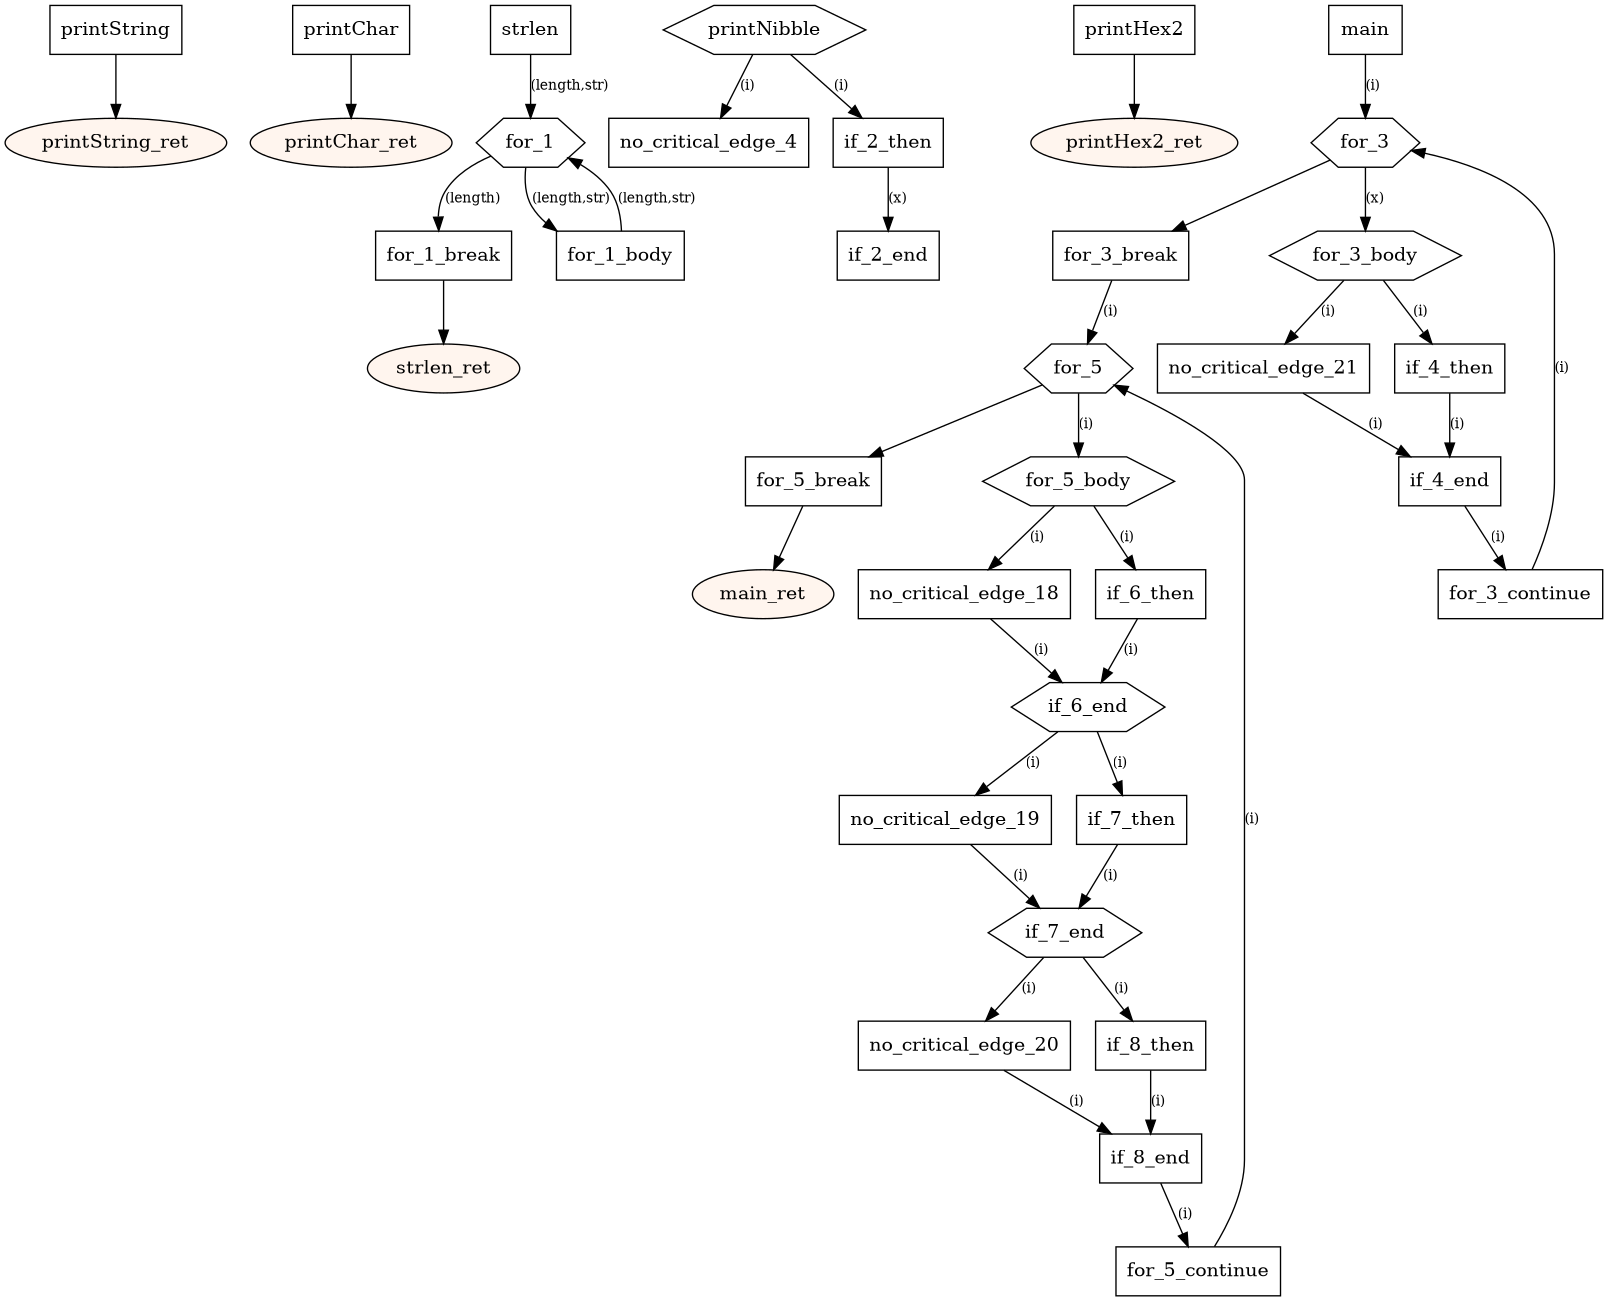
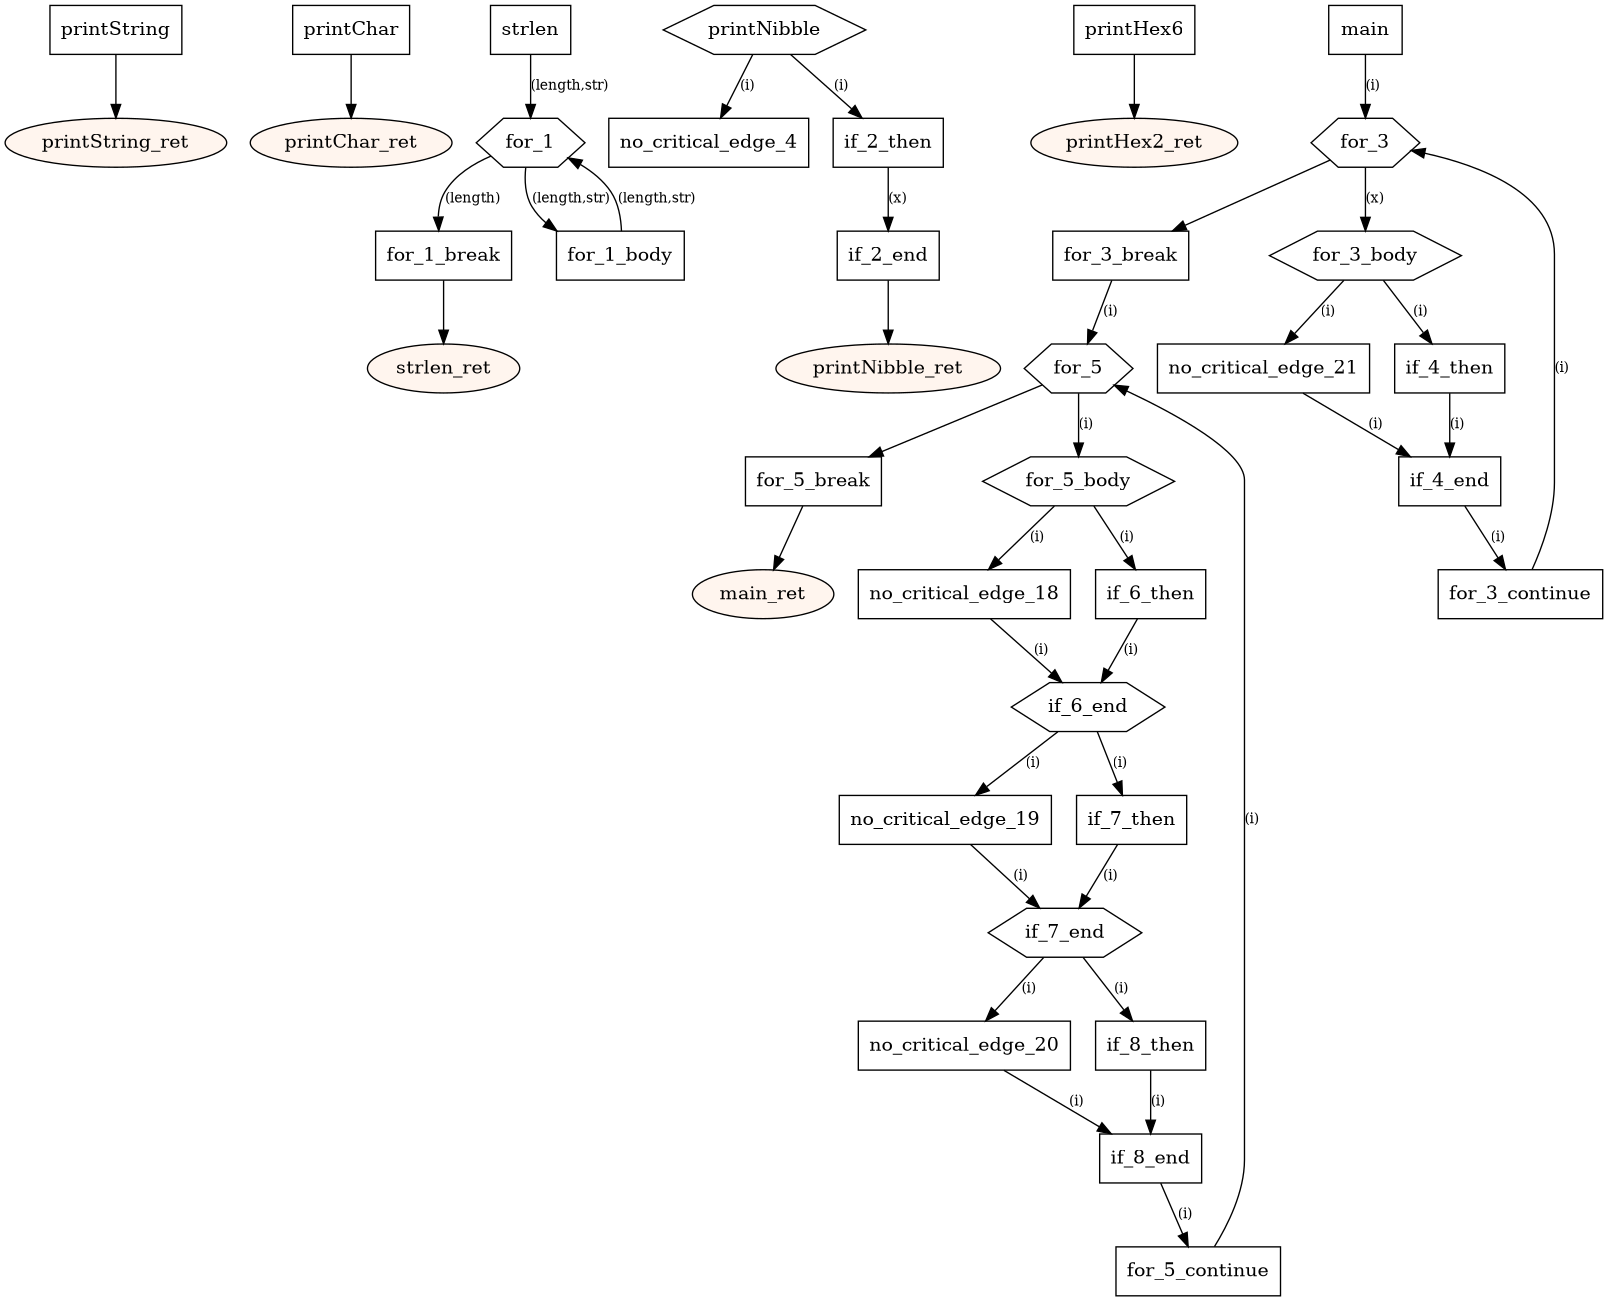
(1134, 30) -> (1134, 30)
none -> (888, 368)
